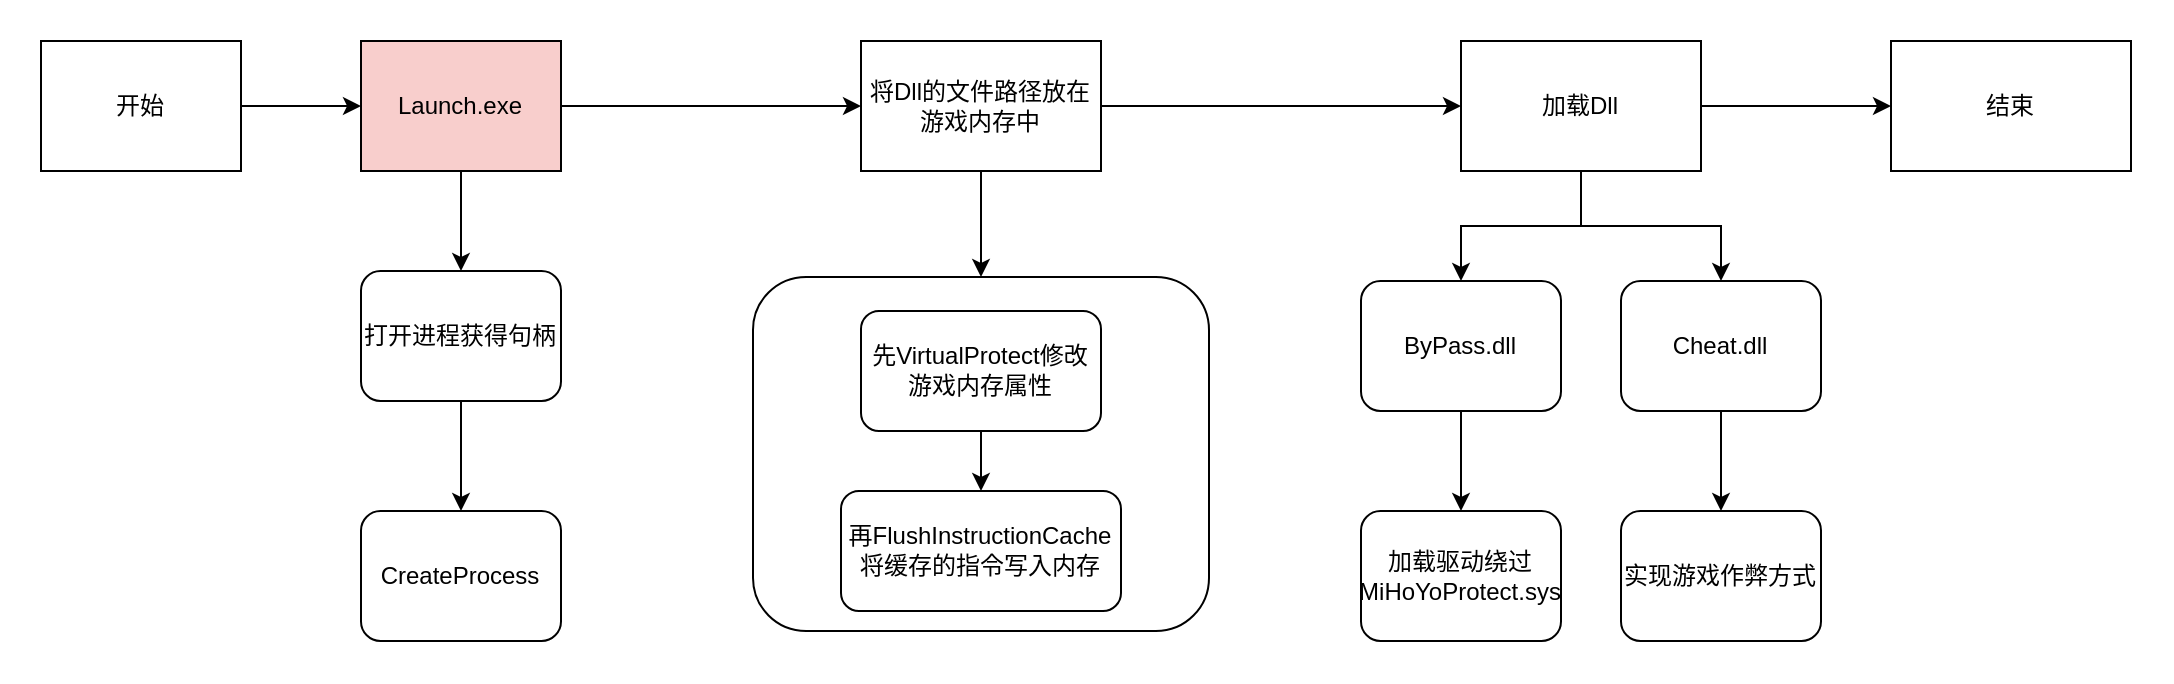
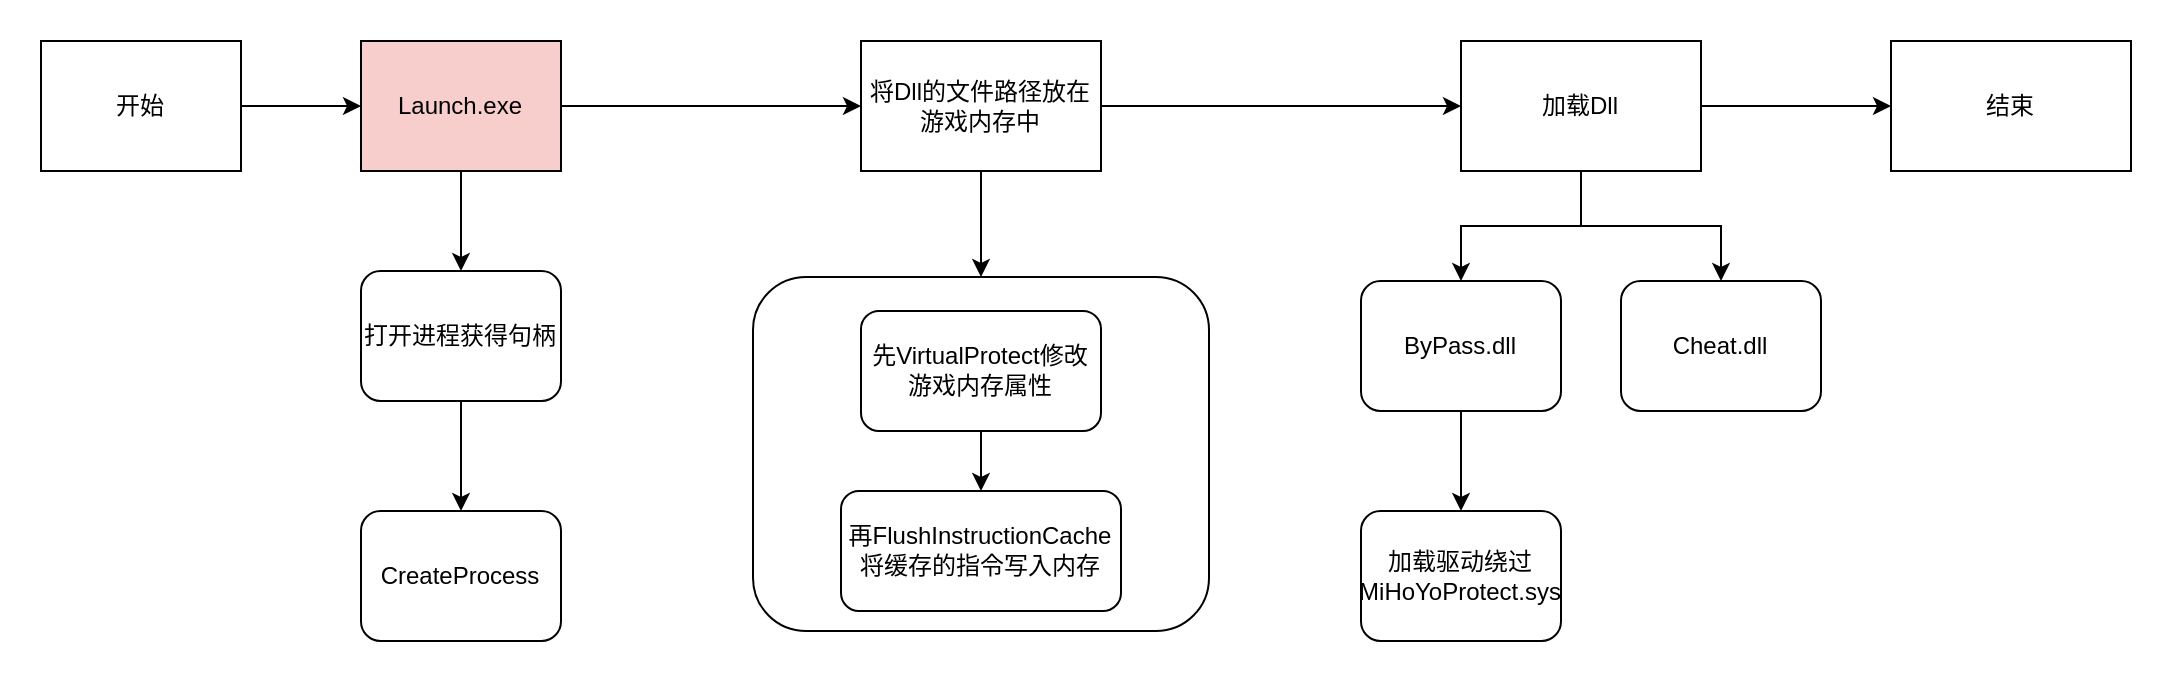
(1721, 454) -> none
(1721, 576) -> none
